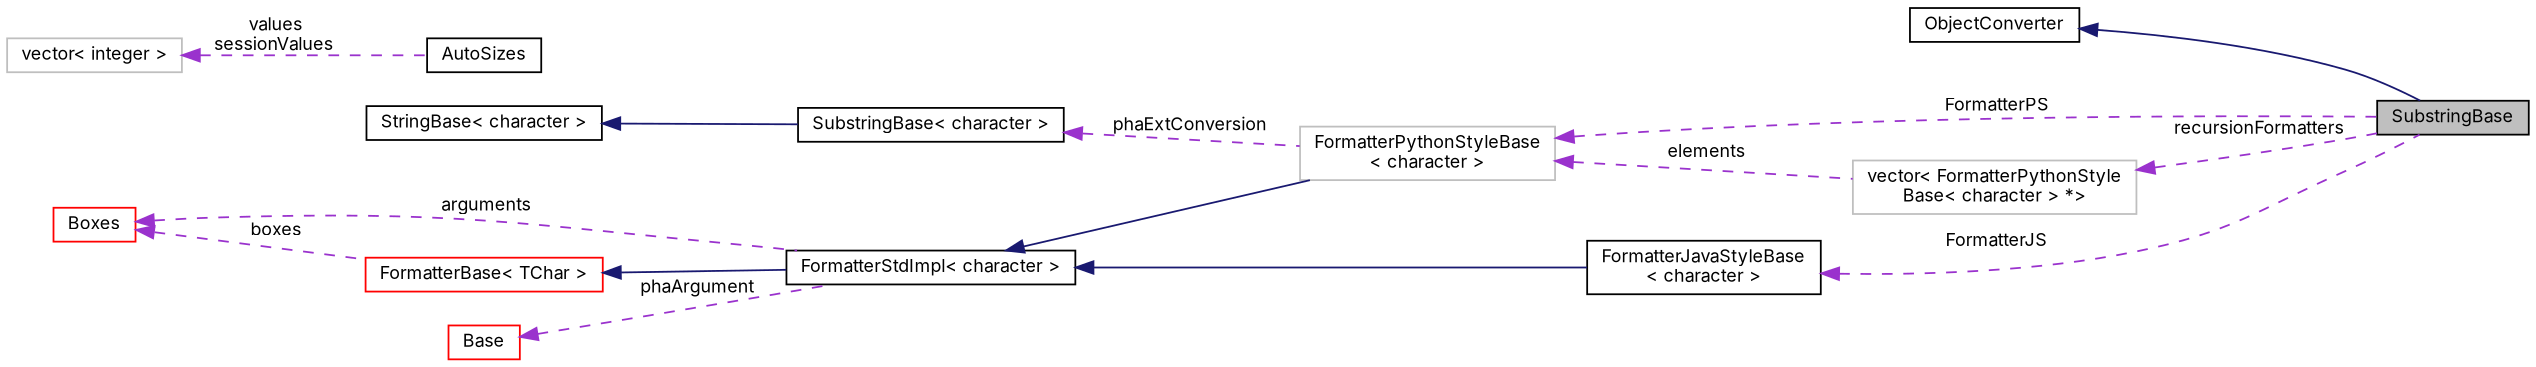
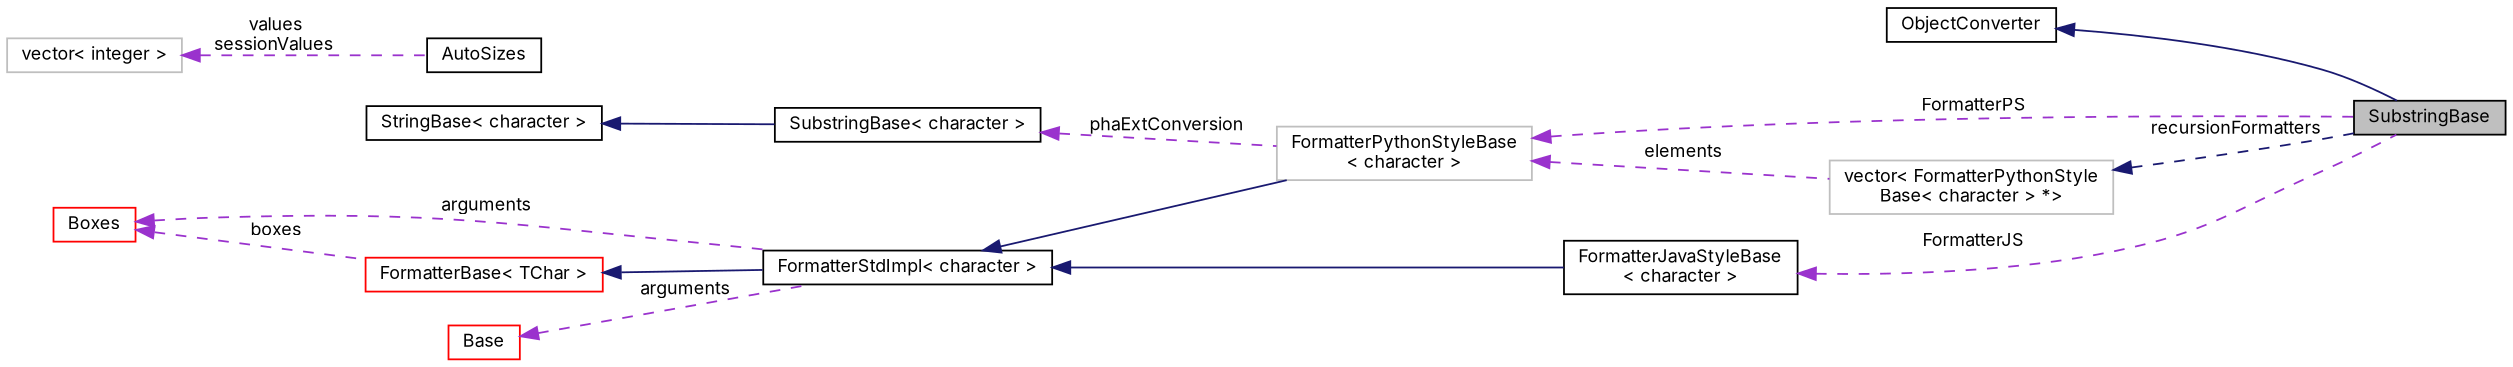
(2266, 152) -> (2243, 152)
(695, 288) -> (683, 290)
